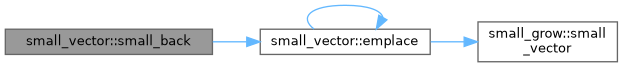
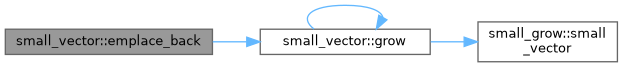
(109, 42) -> (109, 42)
(345, 42) -> (345, 42)
